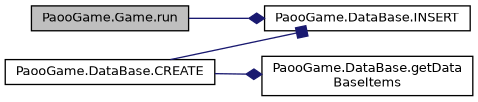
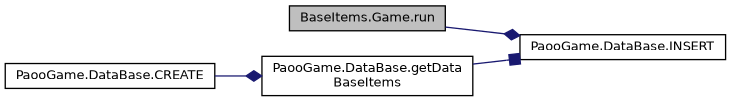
(110, 18) -> (367, 18)
(232, 47) -> (490, 62)
